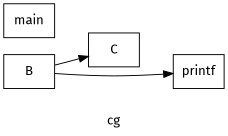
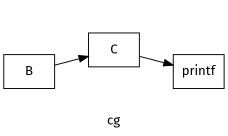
(29, 21) -> none
(109, 76) -> (152, 60)
